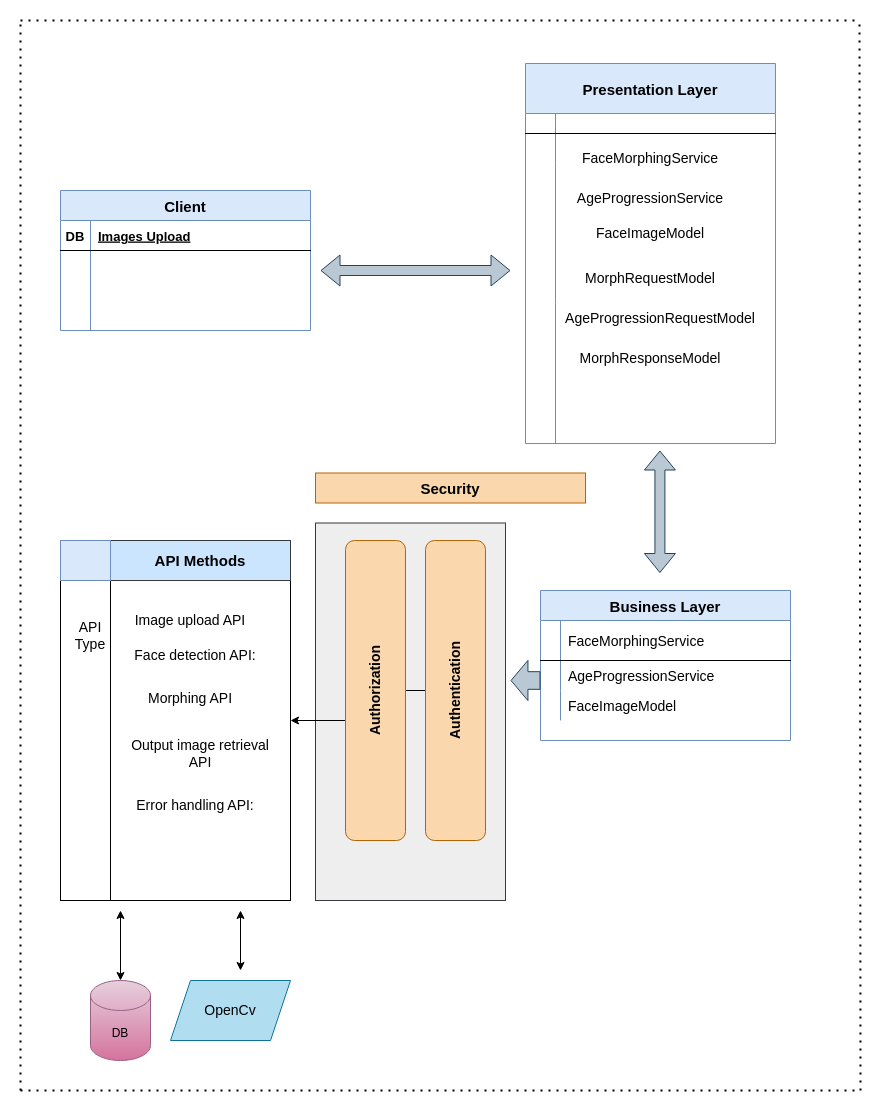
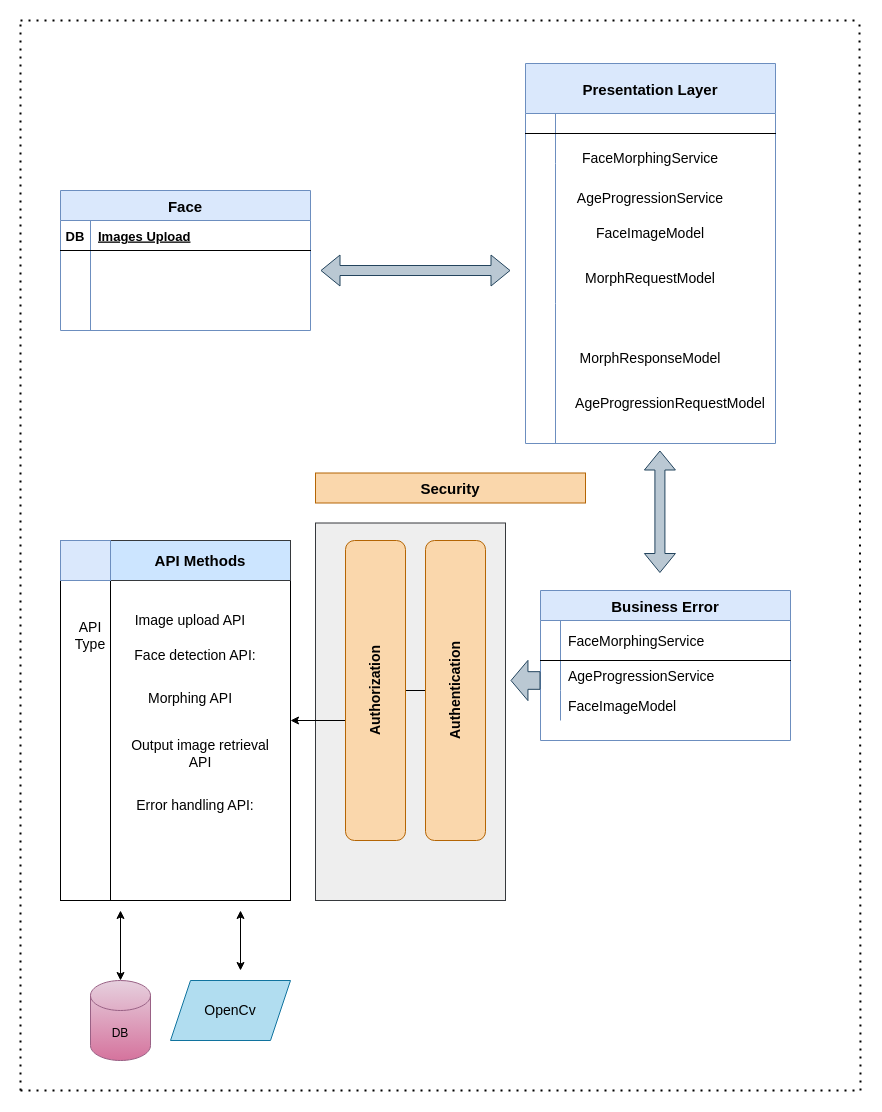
(185, 207) -> (185, 207)
(661, 319) -> (671, 404)
(665, 607) -> (665, 607)
